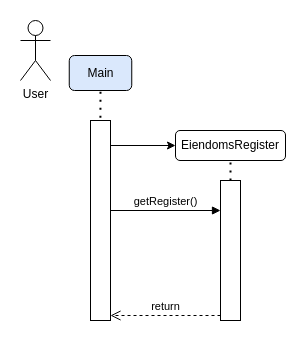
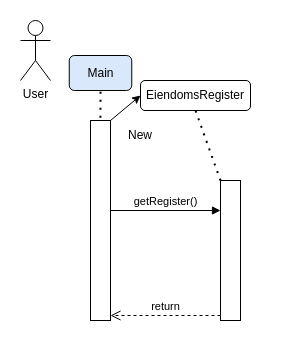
none -> (141, 136)
(231, 146) -> (196, 96)
